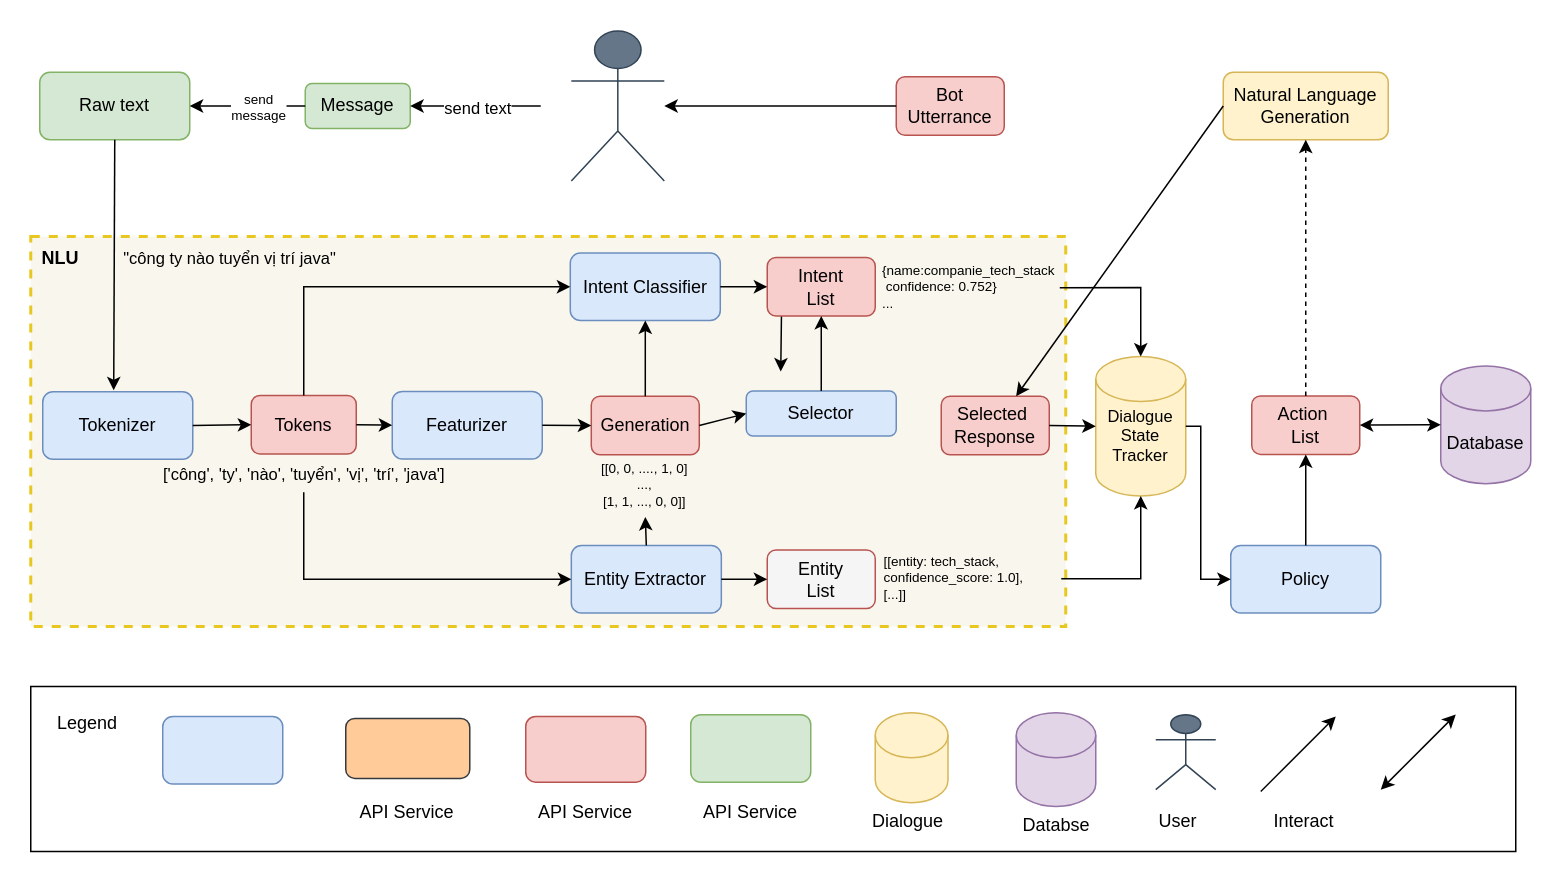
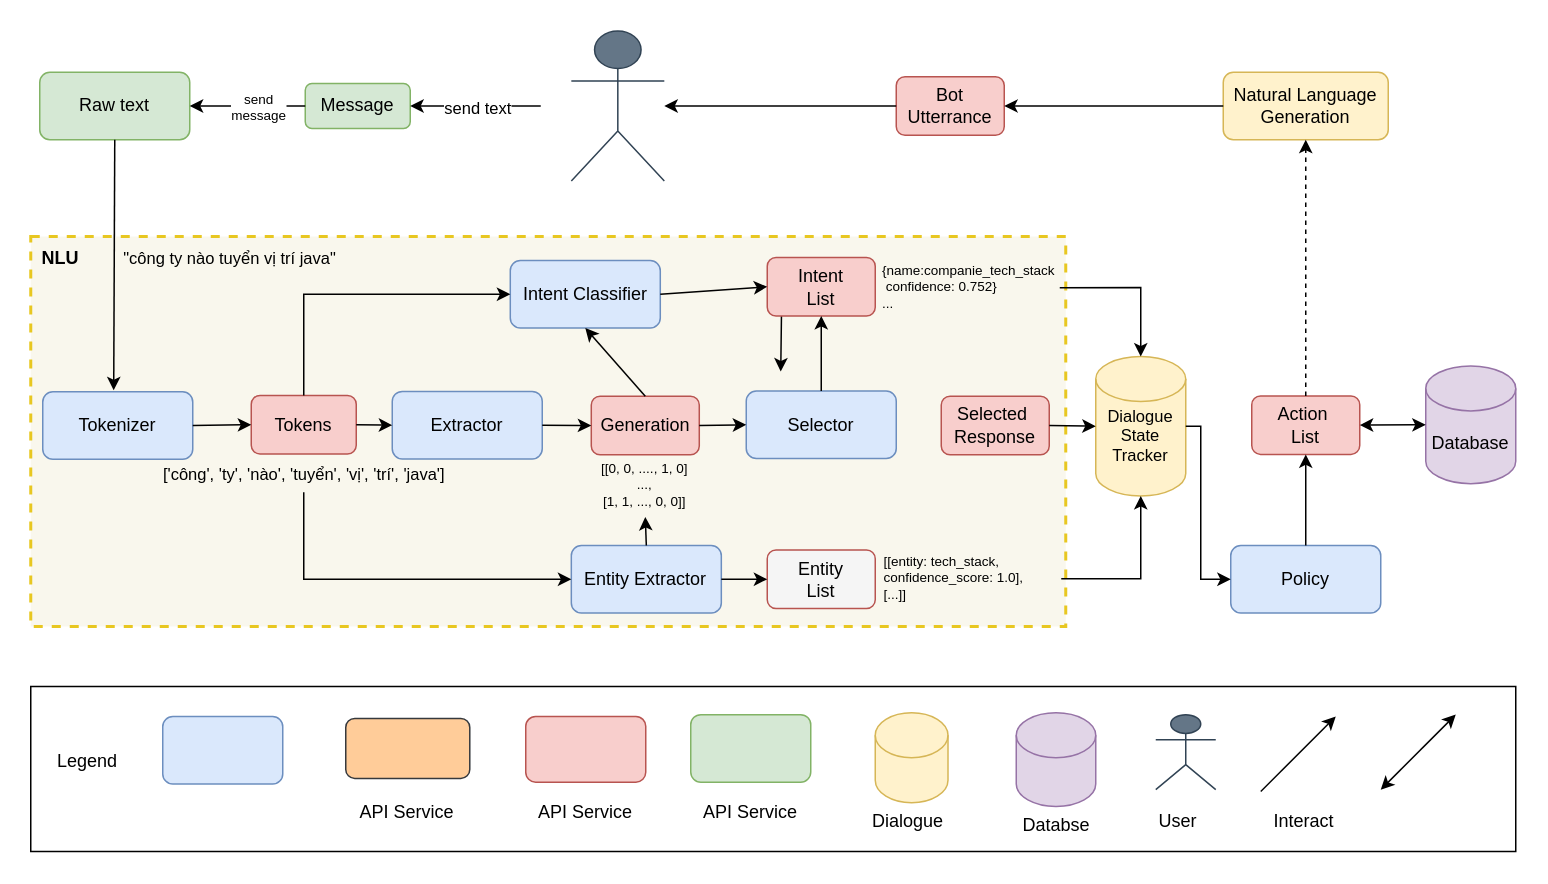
(1123, 247) -> (1119, 106)
(645, 287) -> (585, 294)
(821, 413) -> (821, 425)
(467, 425) -> (467, 425)
(1486, 425) -> (1471, 425)
(88, 724) -> (88, 761)
